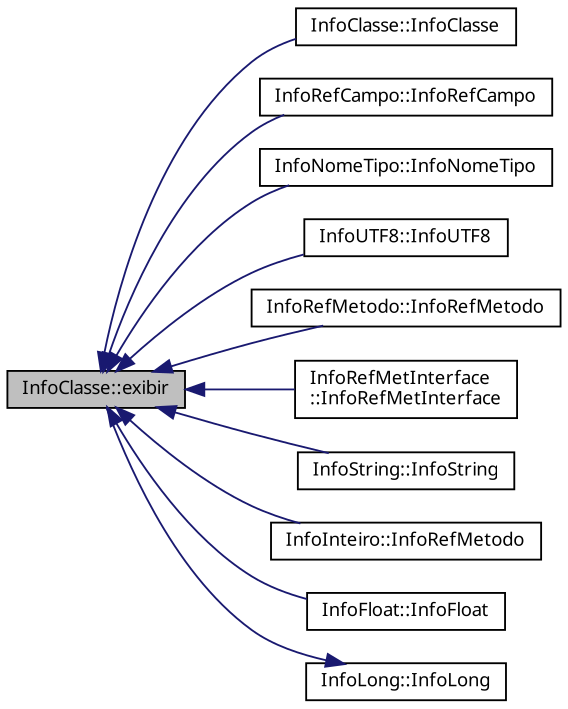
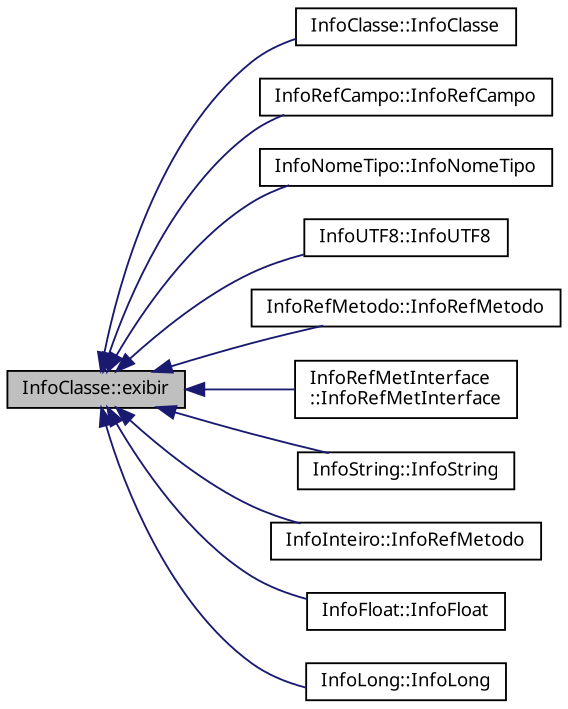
(187, 562) -> (177, 581)
